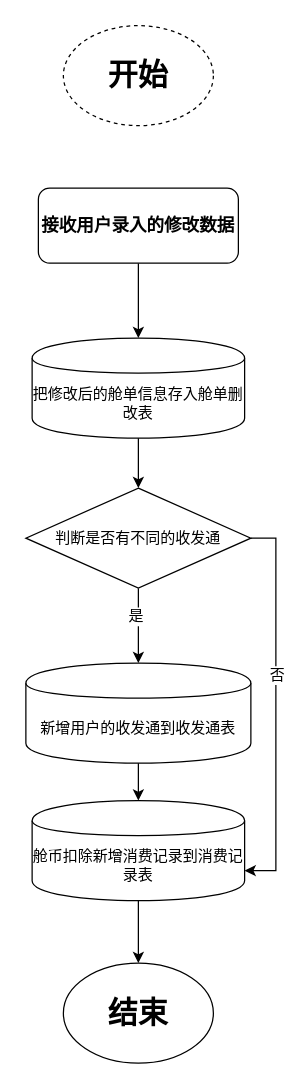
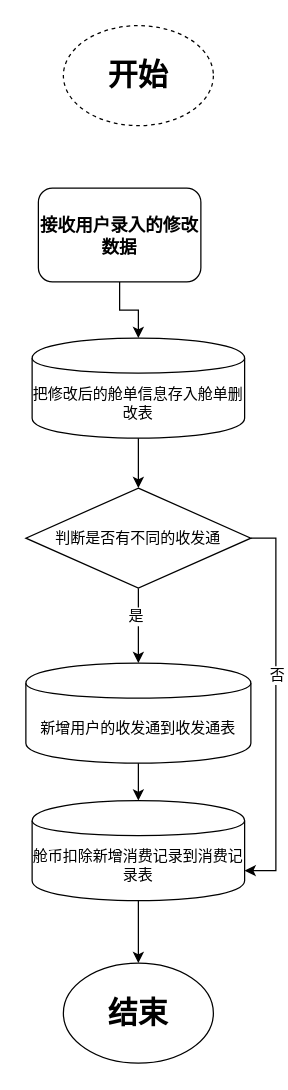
(138, 226) -> (119, 235)
